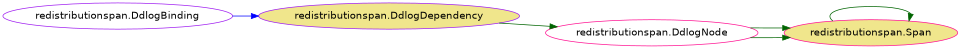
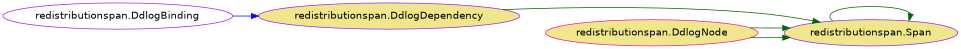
(525, 25) -> (658, 8)
(652, 33) -> (652, 33)
(871, 33) -> (871, 33)
